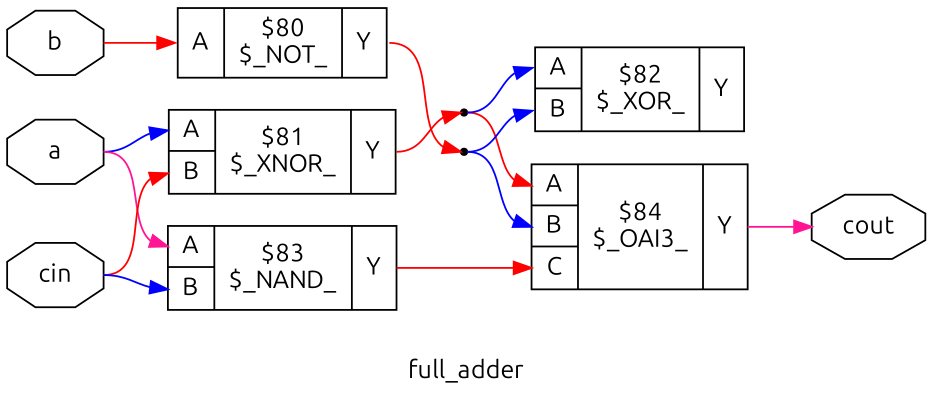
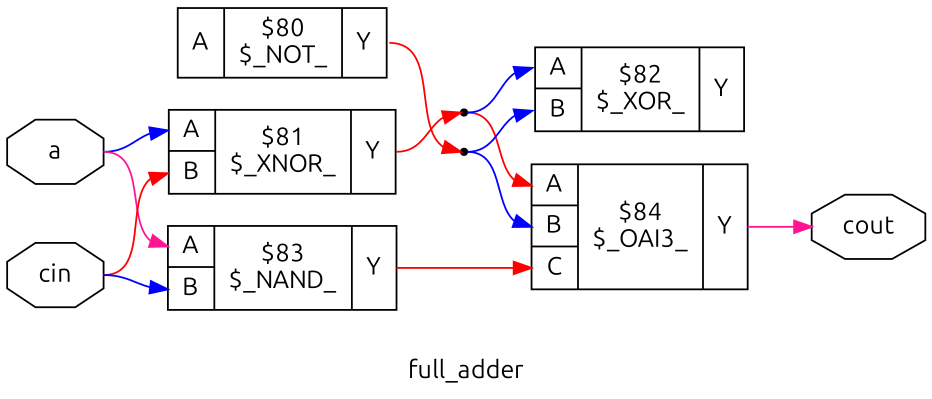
(55, 43) -> none
